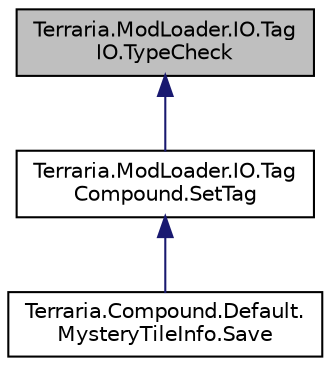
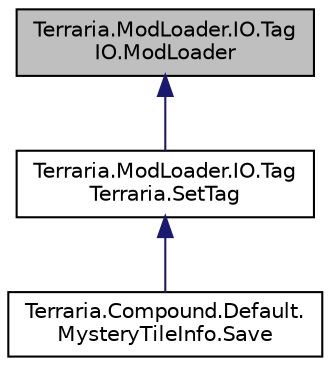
(165, 43) -> (165, 43)
(165, 184) -> (165, 184)
